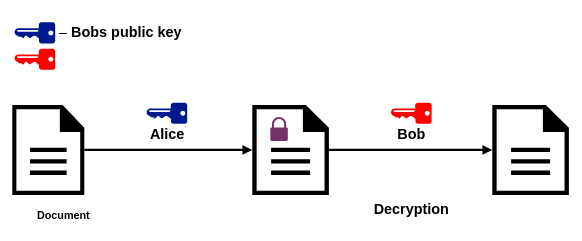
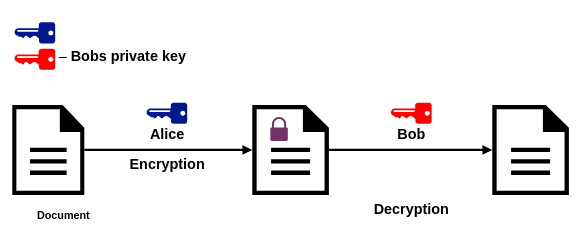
(120, 33) -> none
none -> (120, 57)
none -> (167, 165)
